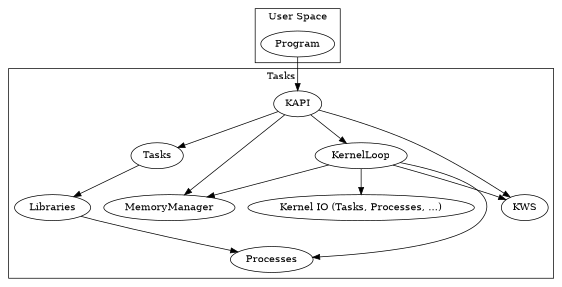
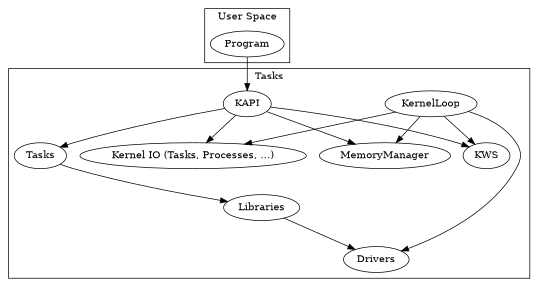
(326, 127) -> (224, 126)
(272, 260) -> (376, 260)
